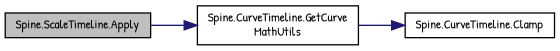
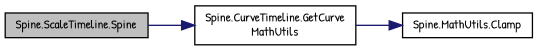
(78, 25) -> (77, 25)
(480, 25) -> (468, 25)
